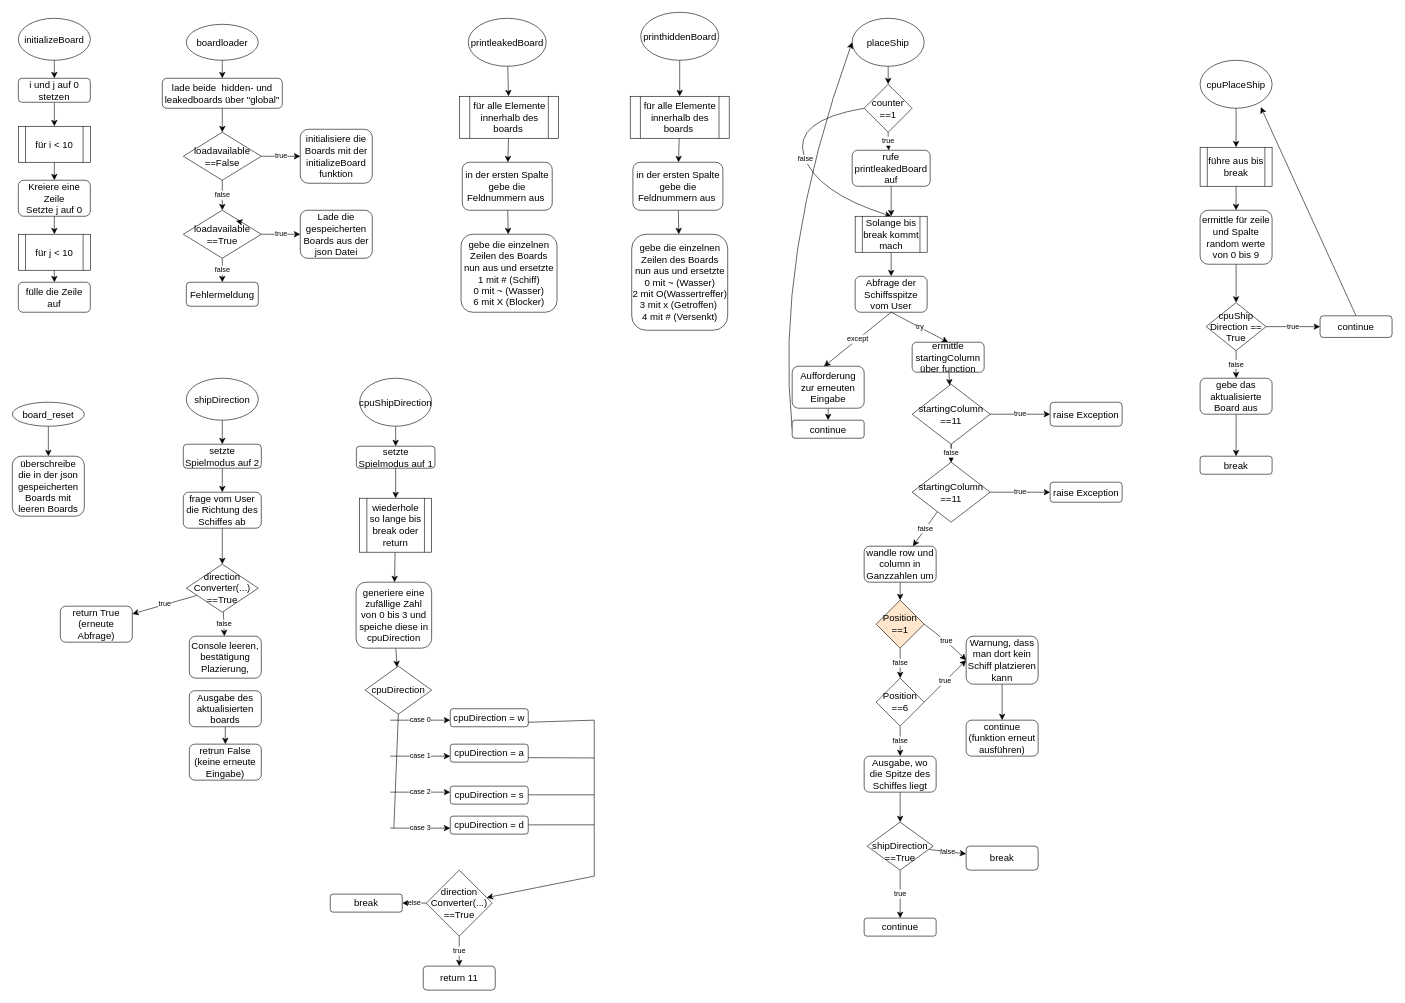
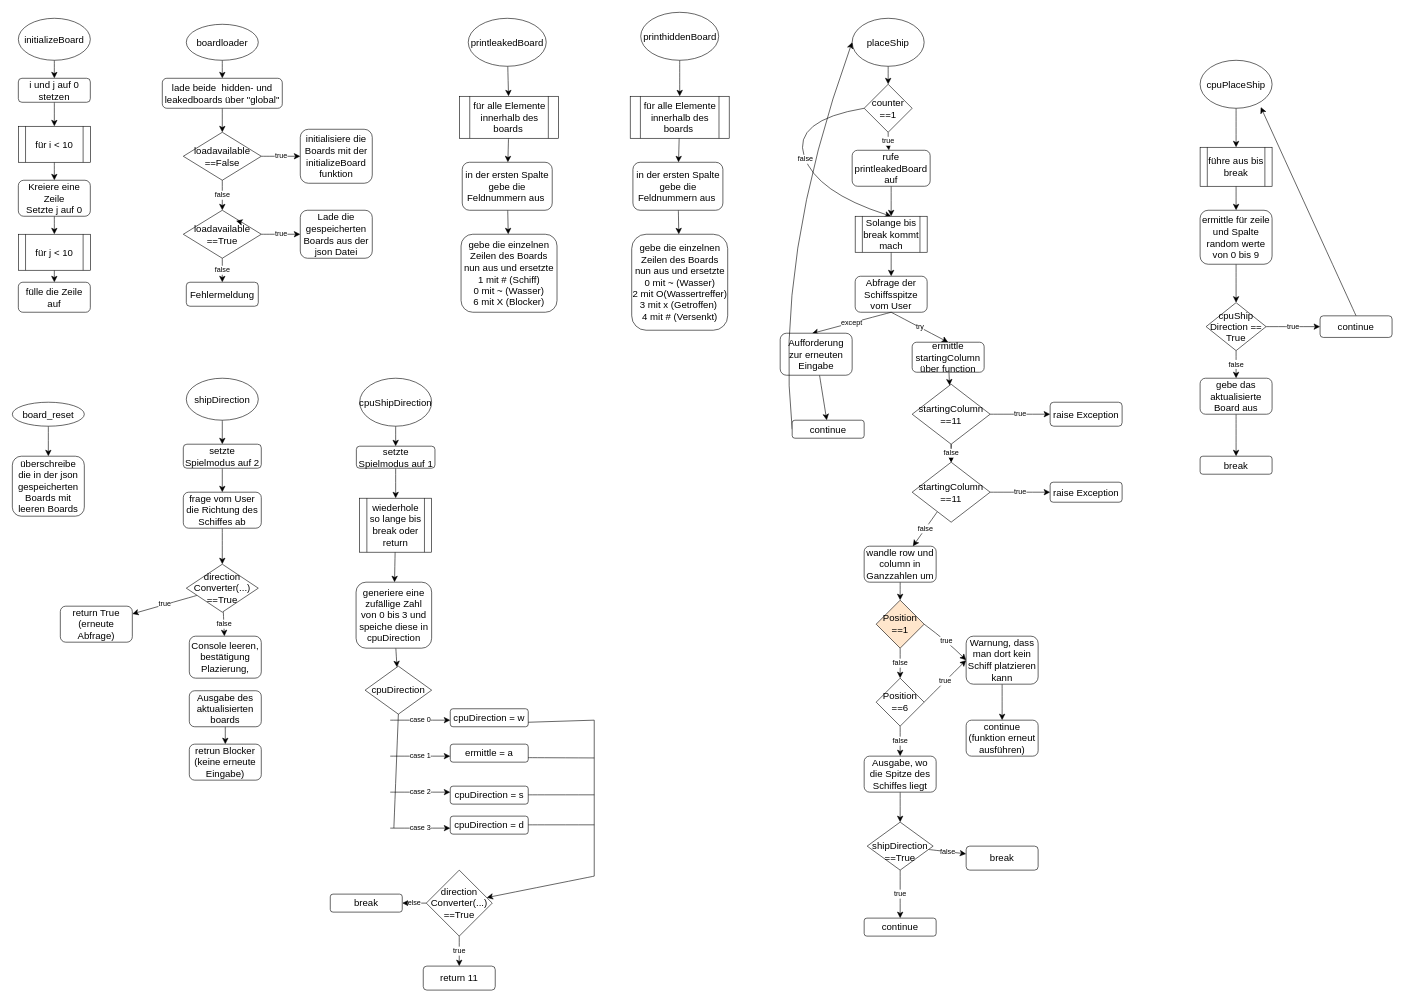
(828, 387) -> (816, 354)
(489, 753) -> (489, 753)
(225, 762) -> (225, 762)
